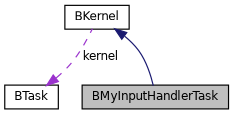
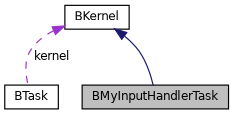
(77, 56) -> (29, 53)
